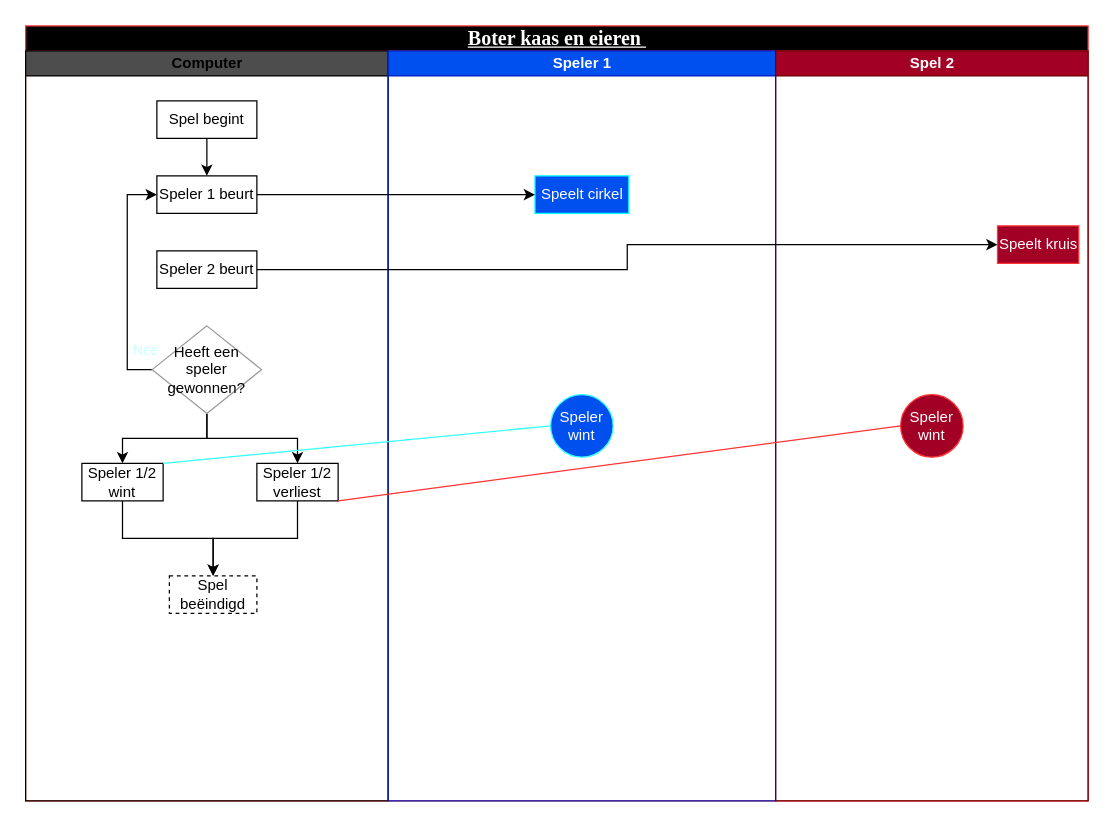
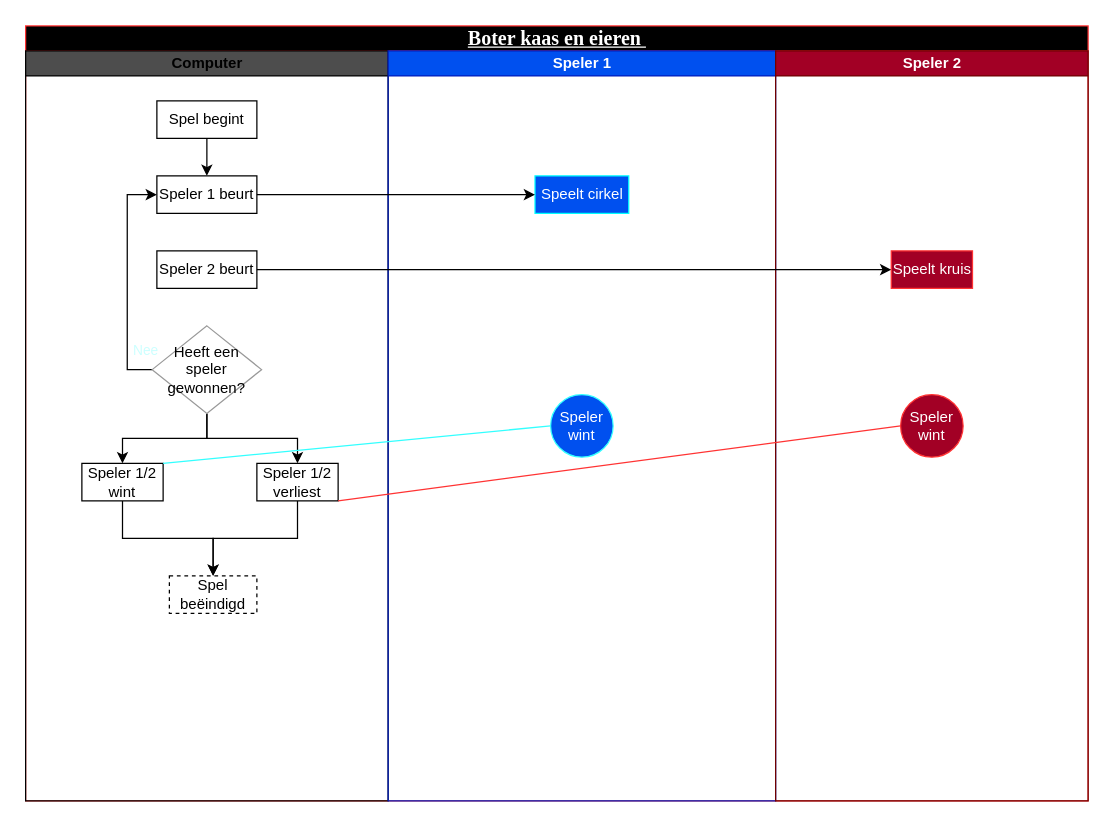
(933, 63) -> (933, 63)
(1038, 244) -> (932, 269)
